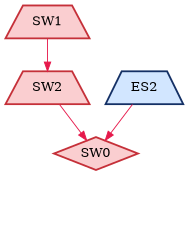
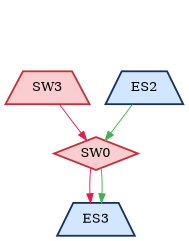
(48, 22) -> none
(48, 88) -> (48, 88)
(122, 119) -> (122, 119)
none -> (96, 219)
